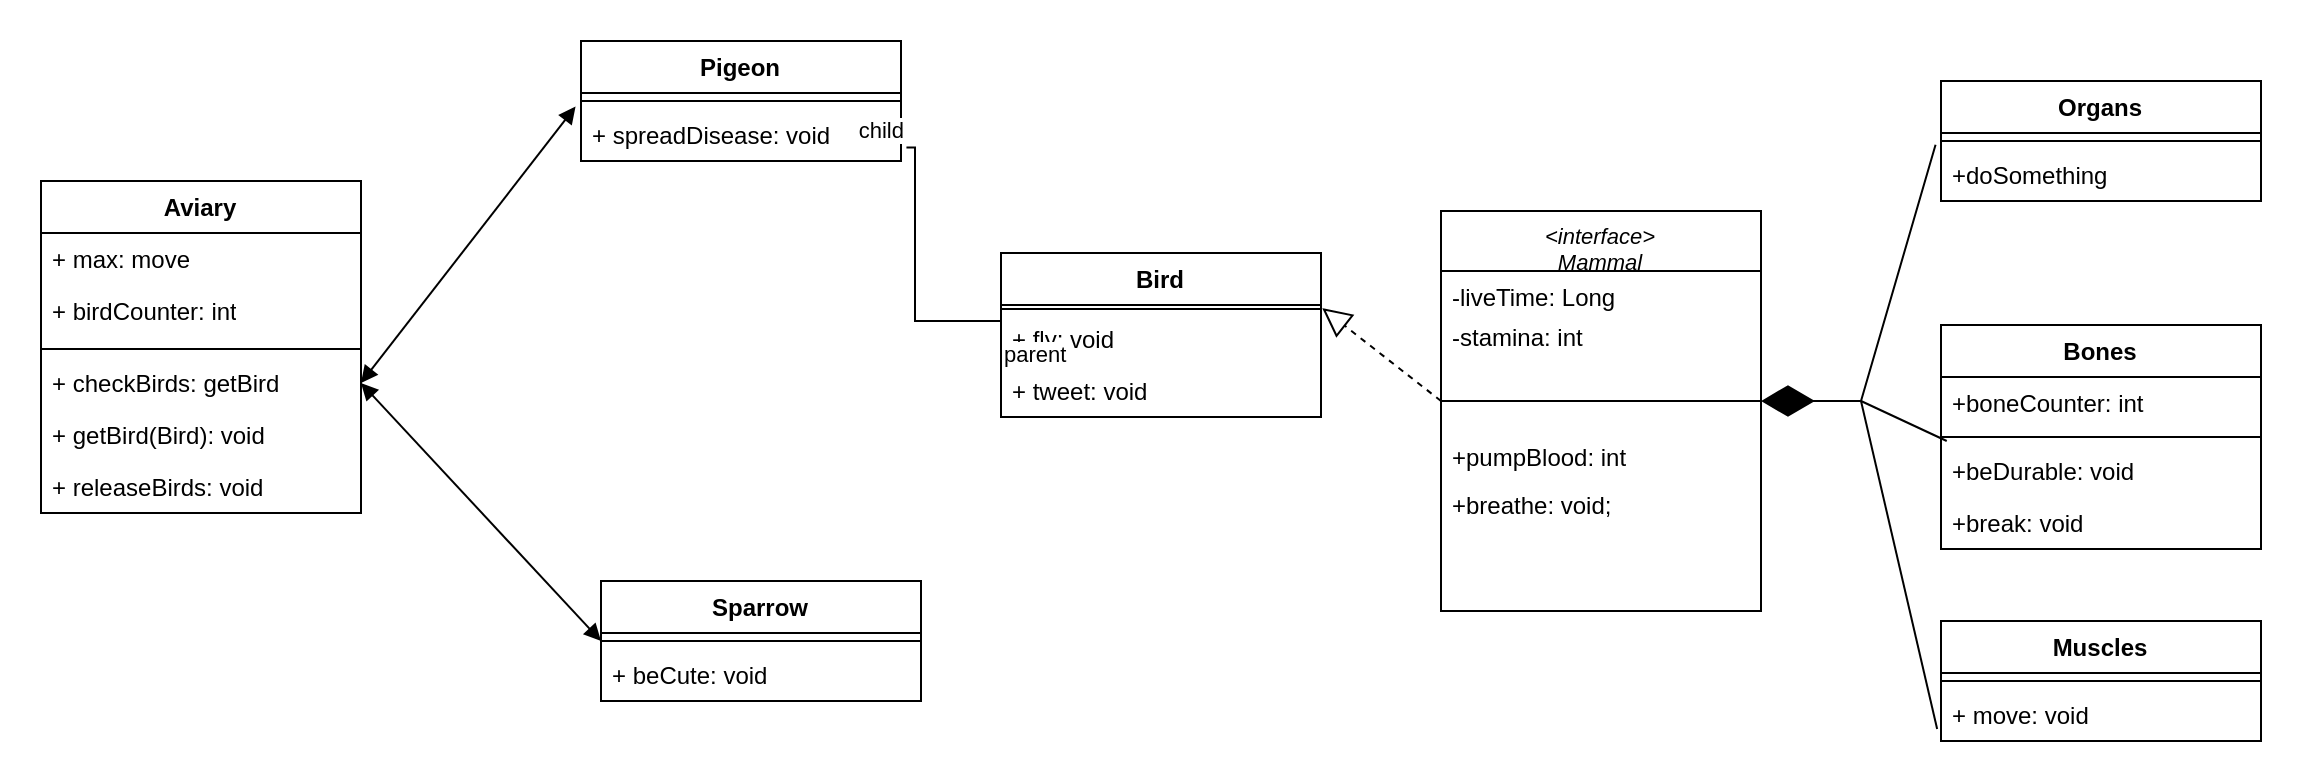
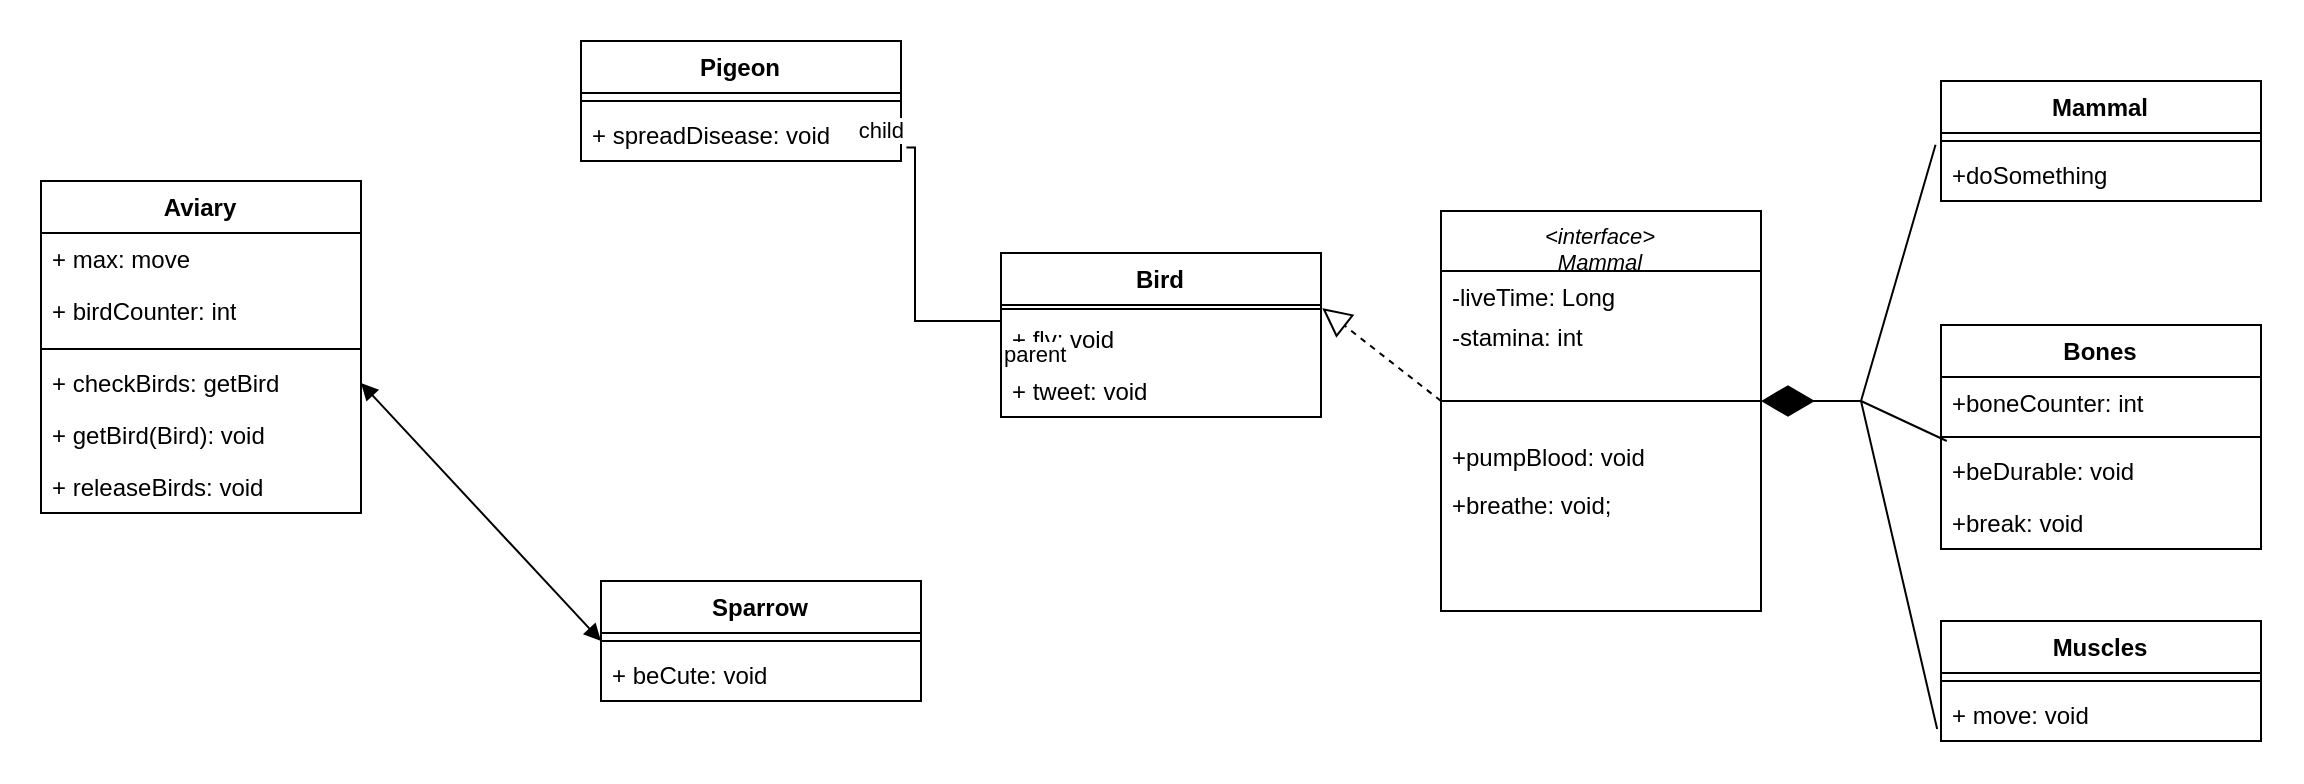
(2101, 109) -> (2101, 109)
(468, 245) -> none
(1540, 458) -> (1547, 458)
